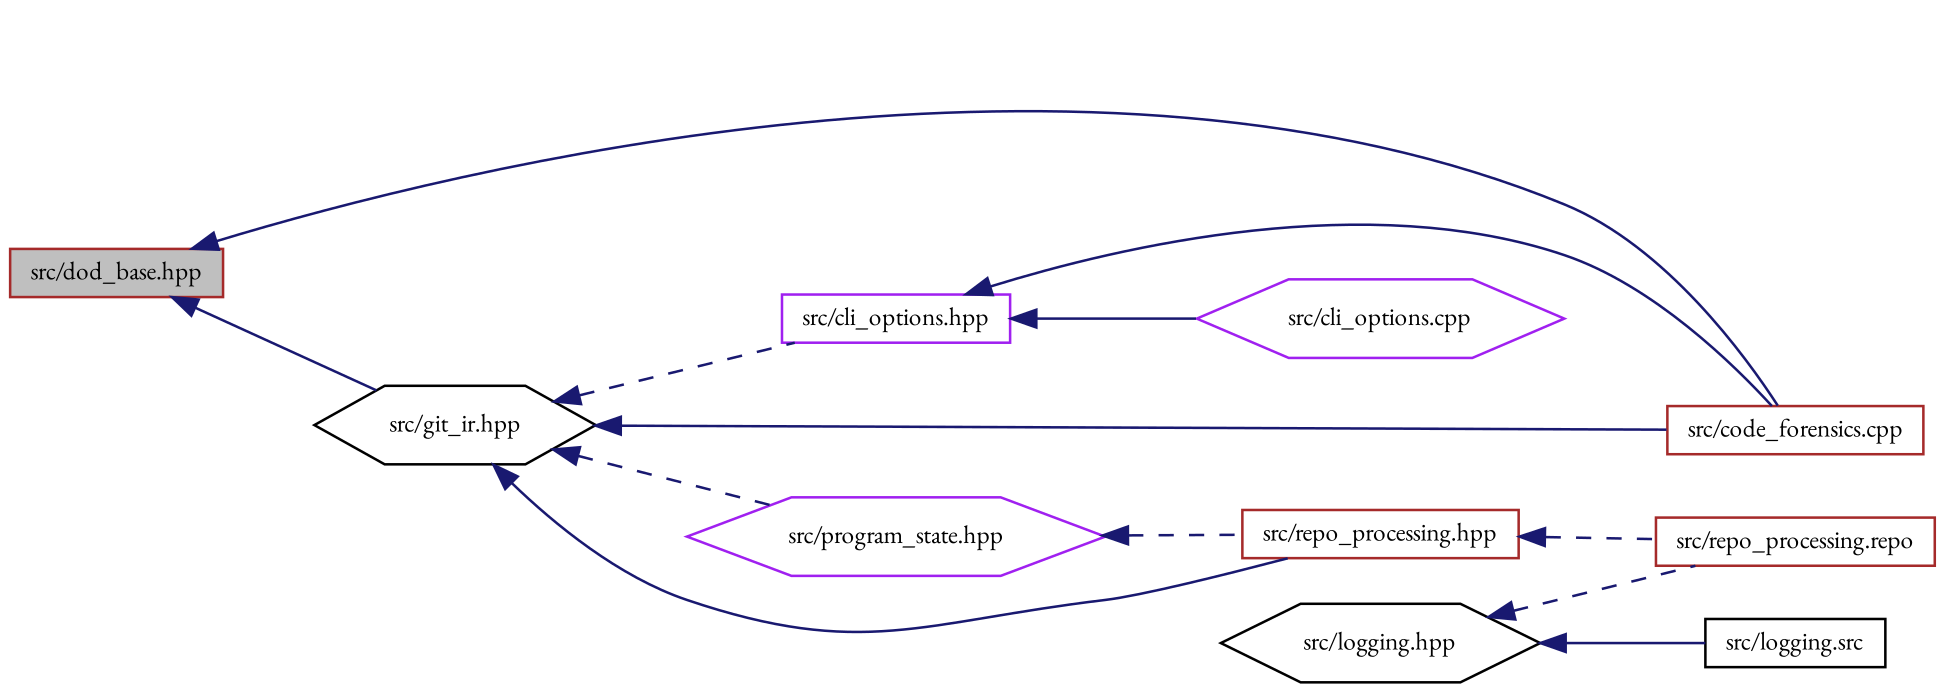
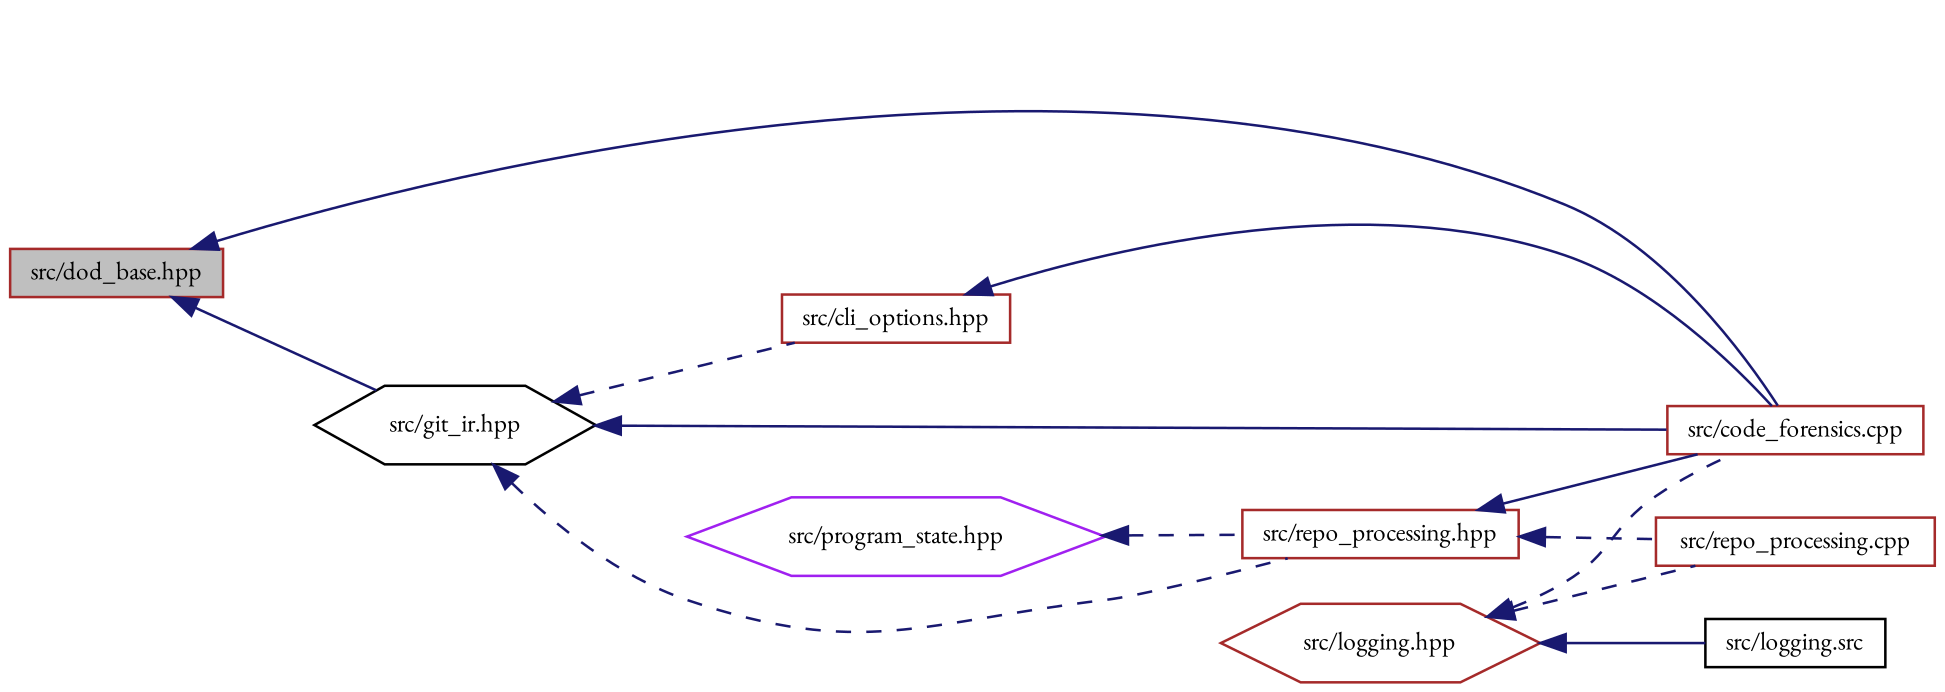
(896, 319) -> (896, 319)
(1381, 319) -> none
none -> (1600, 479)
(674, 480) -> none
none -> (1629, 519)
(1795, 542) -> (1795, 542)
(883, 631) -> (883, 631)
(1381, 643) -> (1381, 643)
